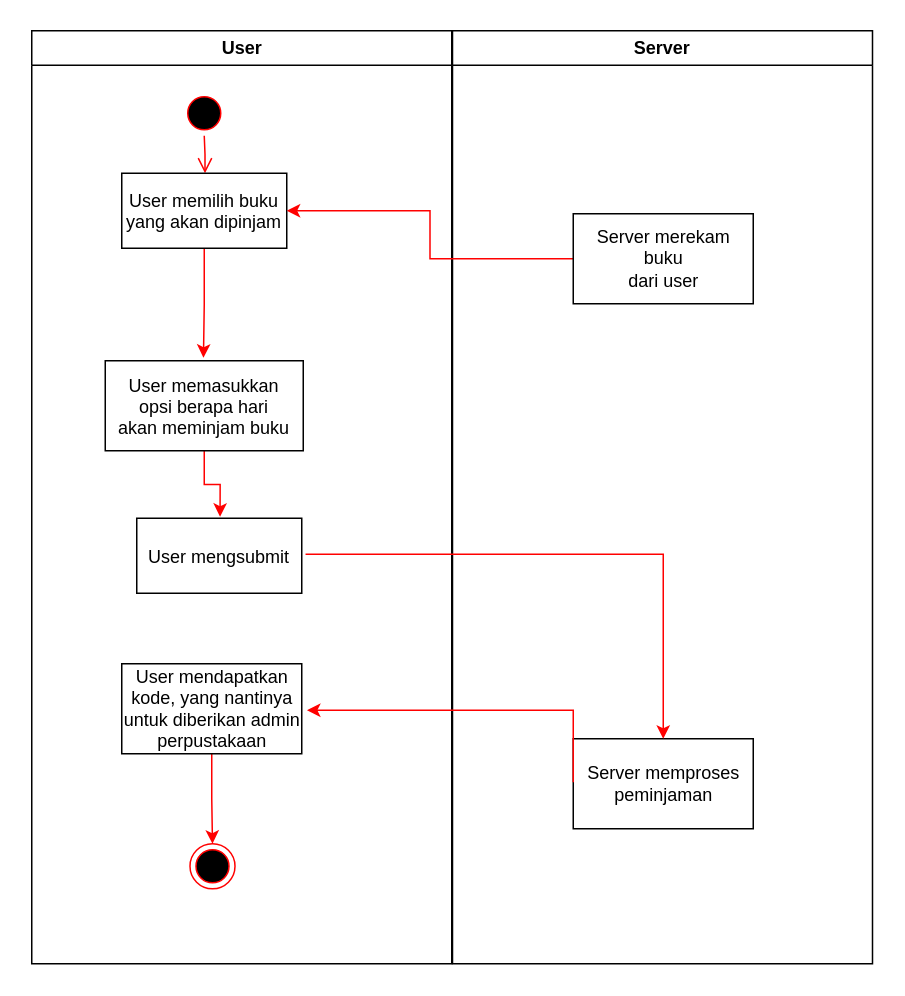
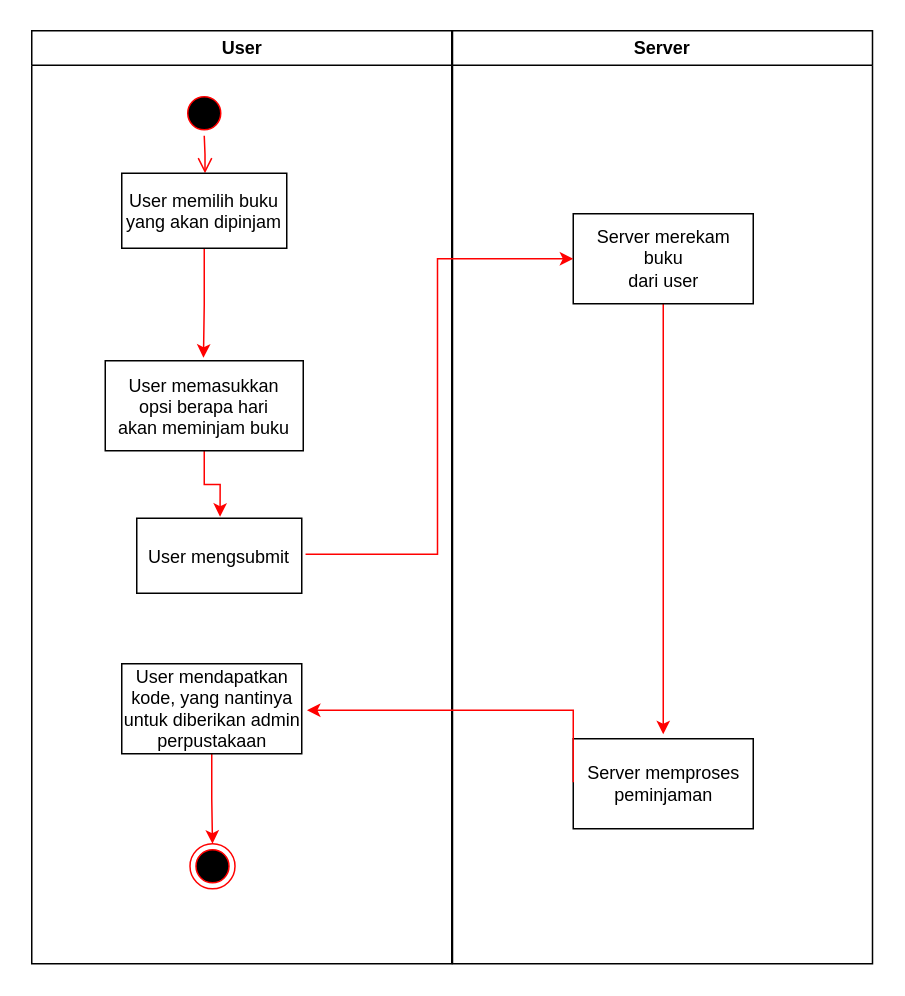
(390, 211) -> (663, 428)
(548, 554) -> (437, 408)
